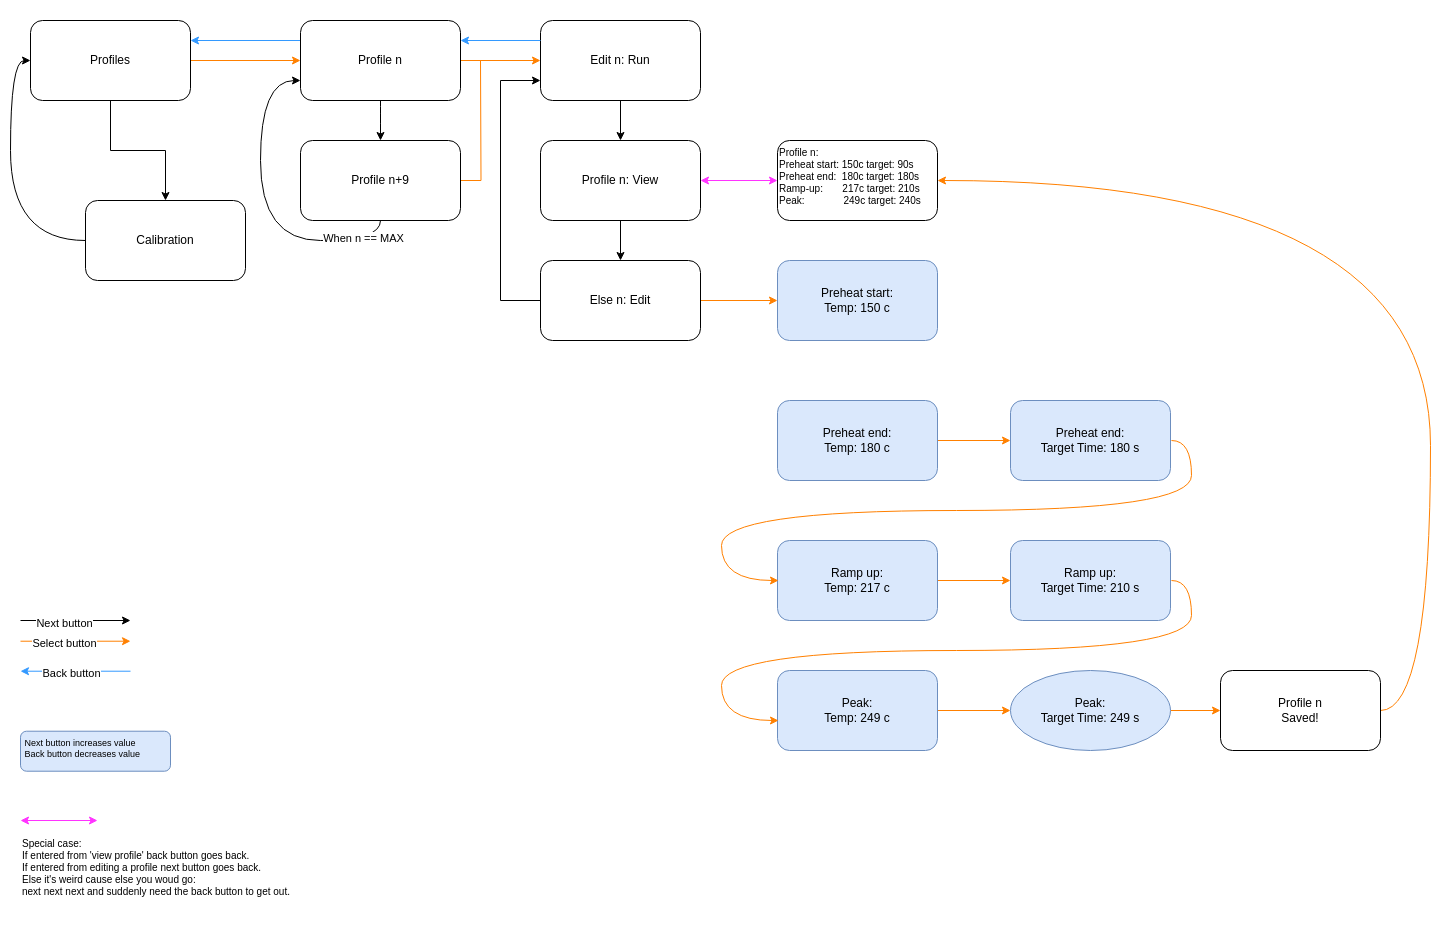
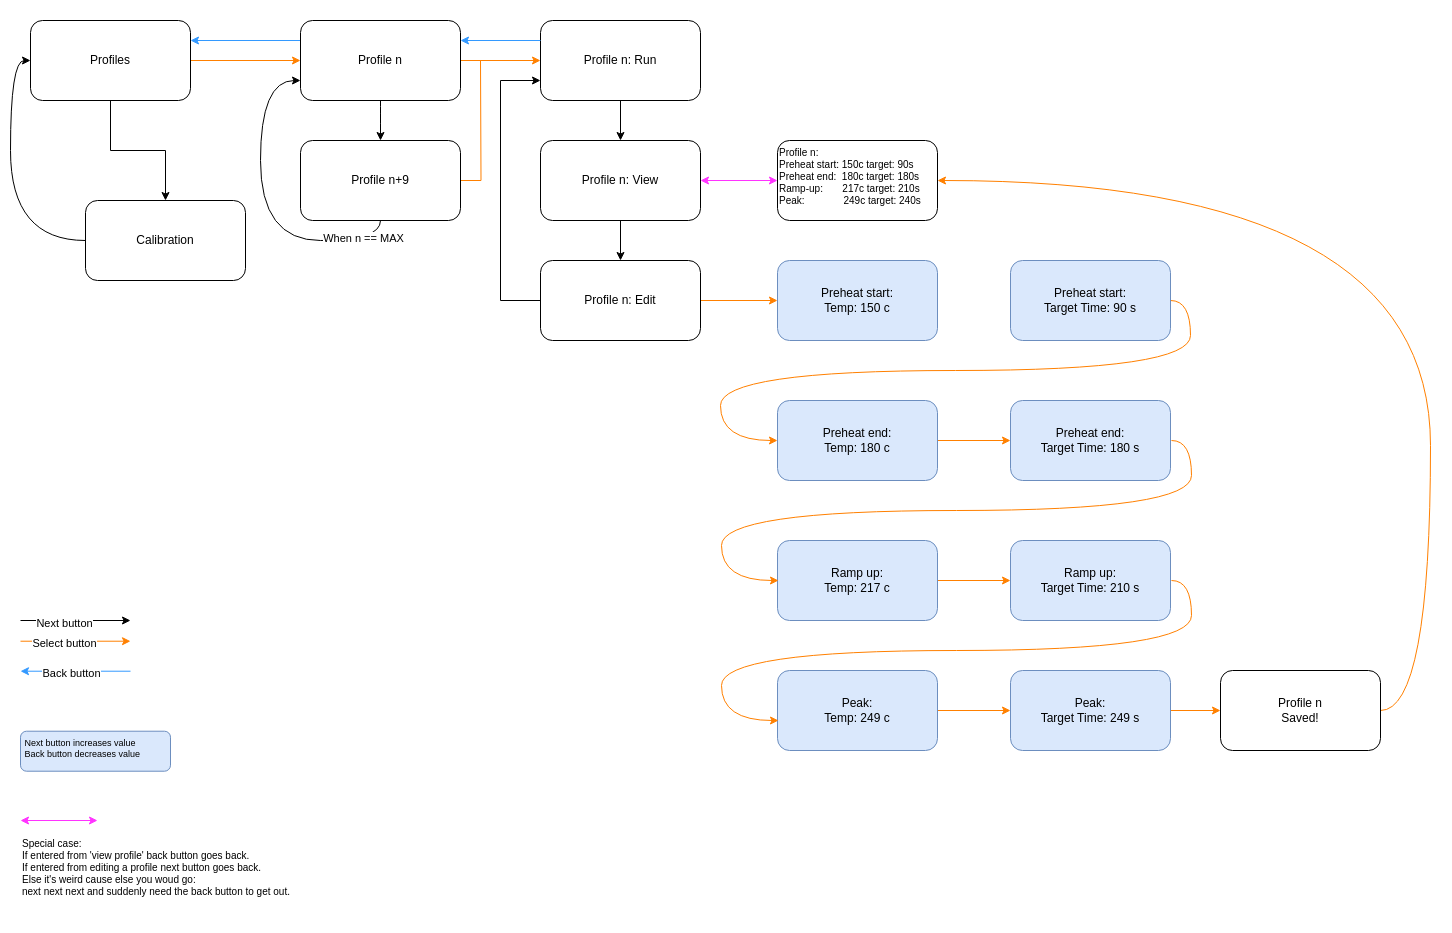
(621, 61) -> (621, 61)
(621, 301) -> (621, 301)
none -> (1091, 301)
none -> (943, 371)
(1091, 711) -> (1091, 711)
